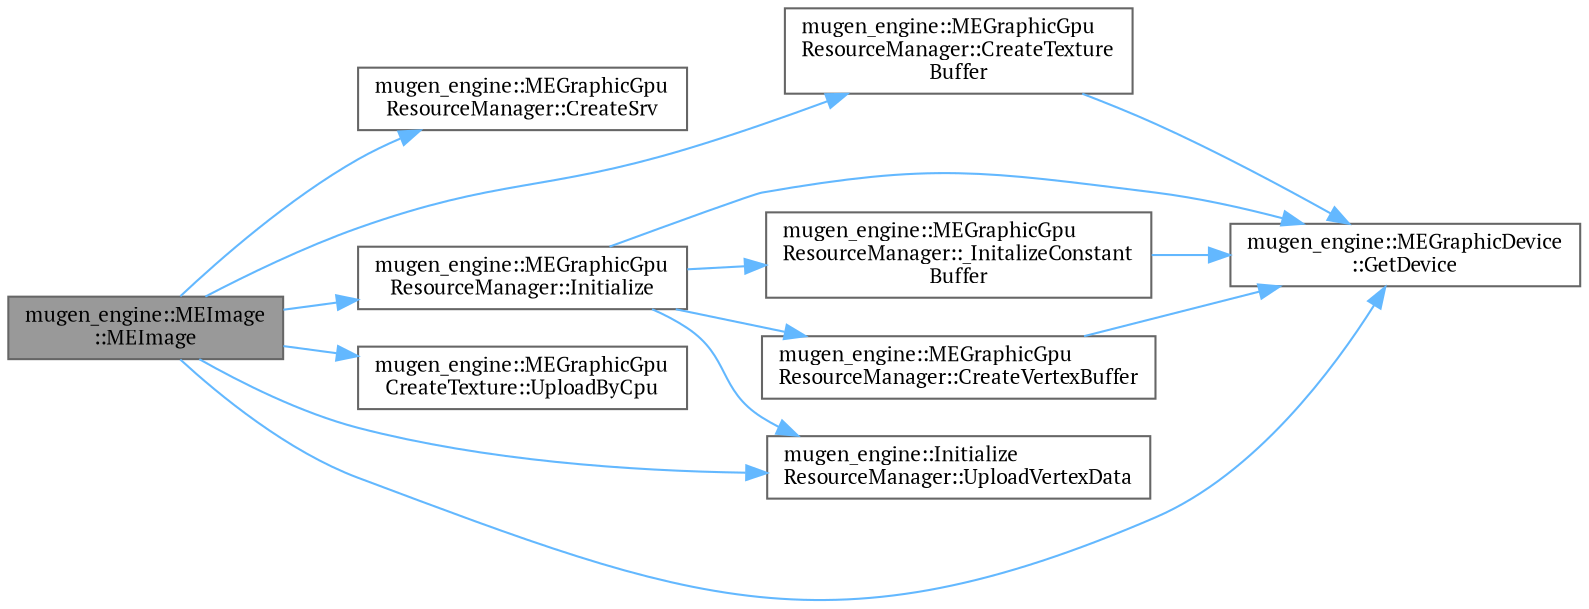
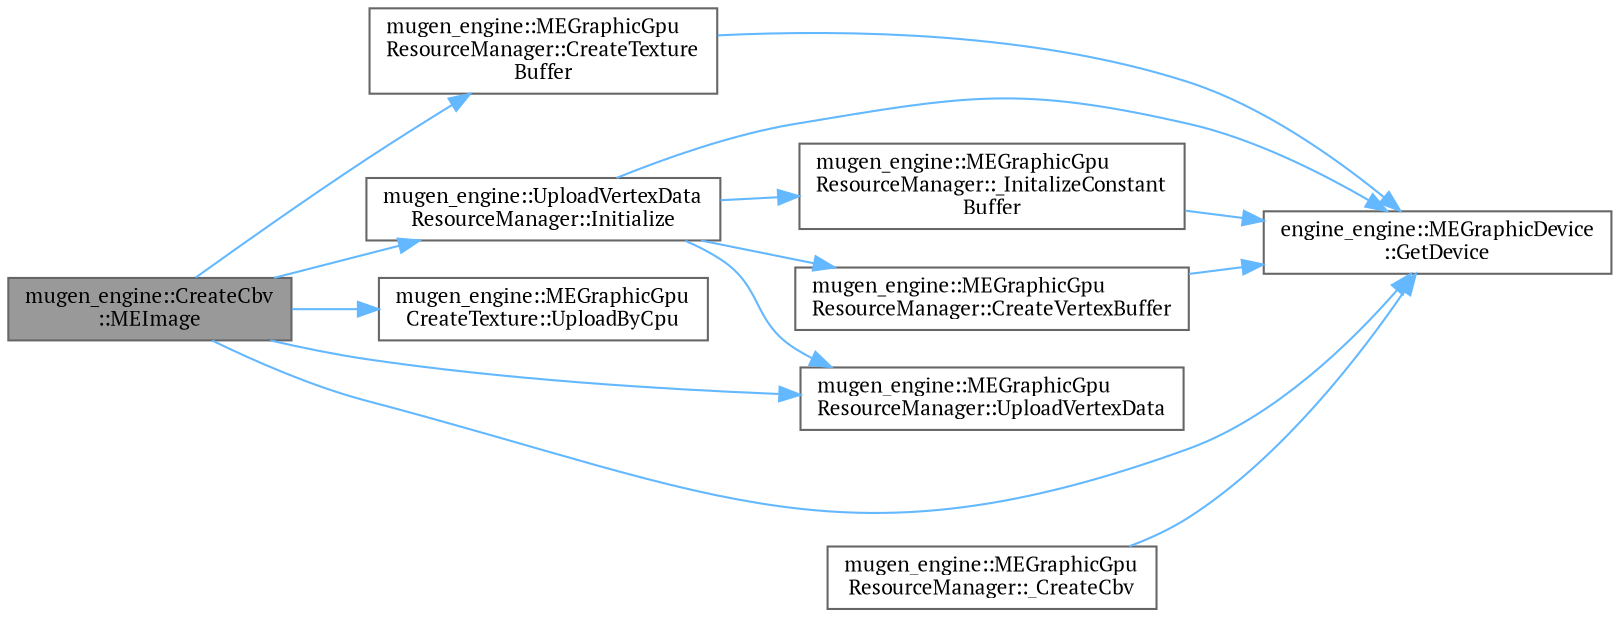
(523, 99) -> none
(1405, 255) -> (1438, 243)
(523, 278) -> (543, 209)
(146, 328) -> (150, 309)
(959, 467) -> (992, 399)
none -> (992, 578)
